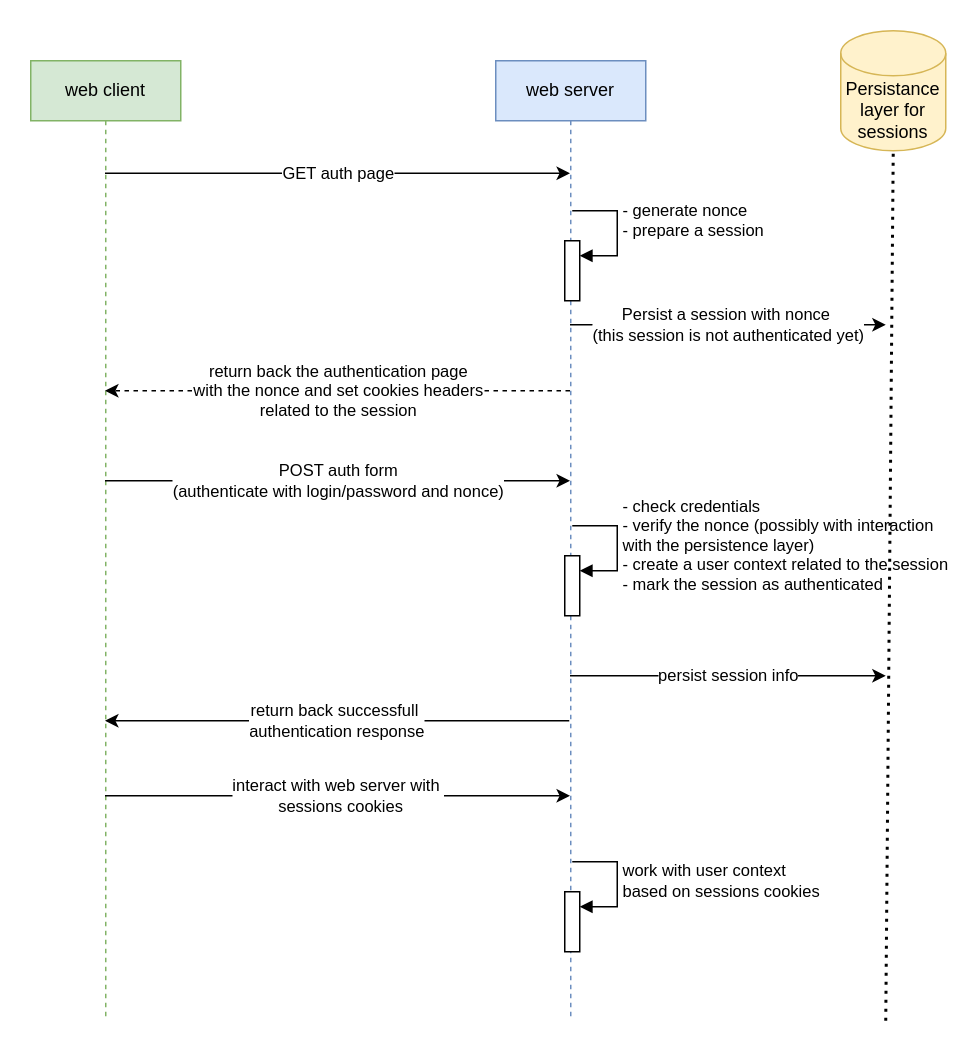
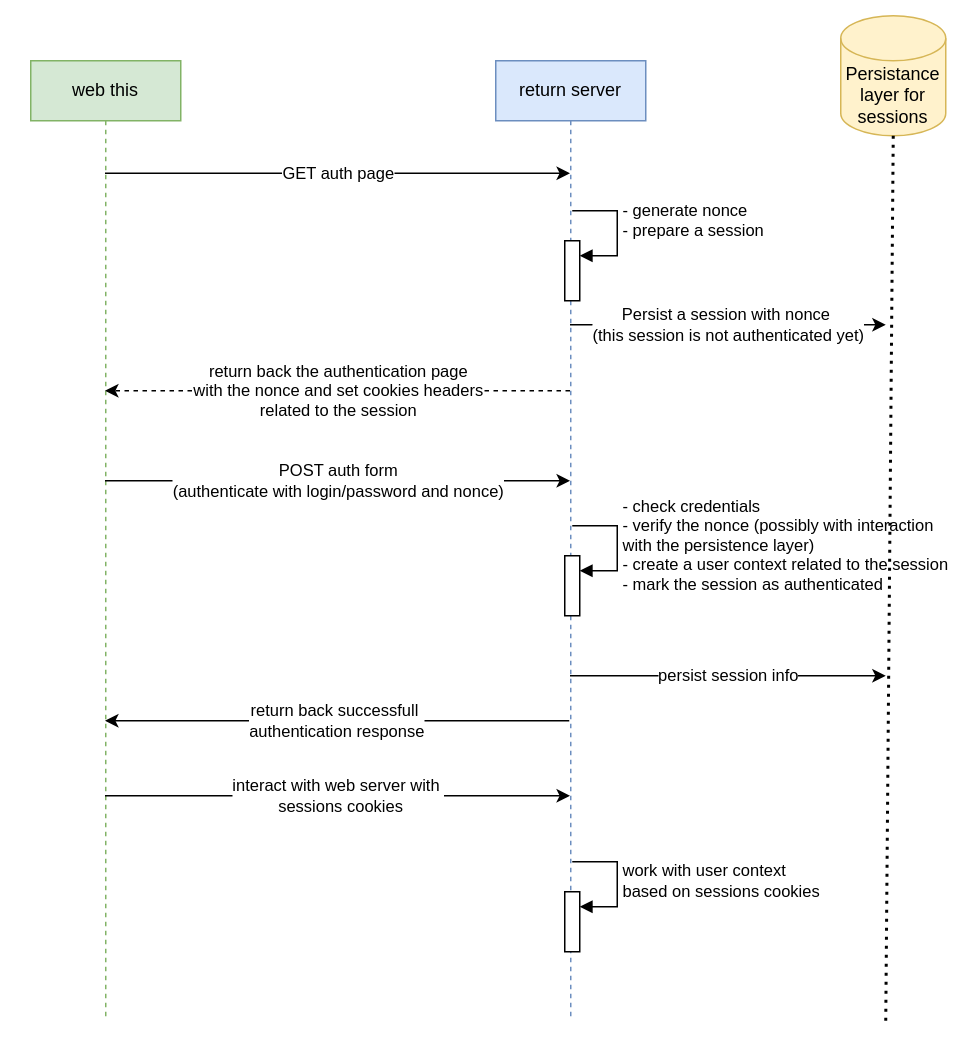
(106, 91) -> (106, 91)
(571, 91) -> (571, 91)
(893, 91) -> (893, 76)
